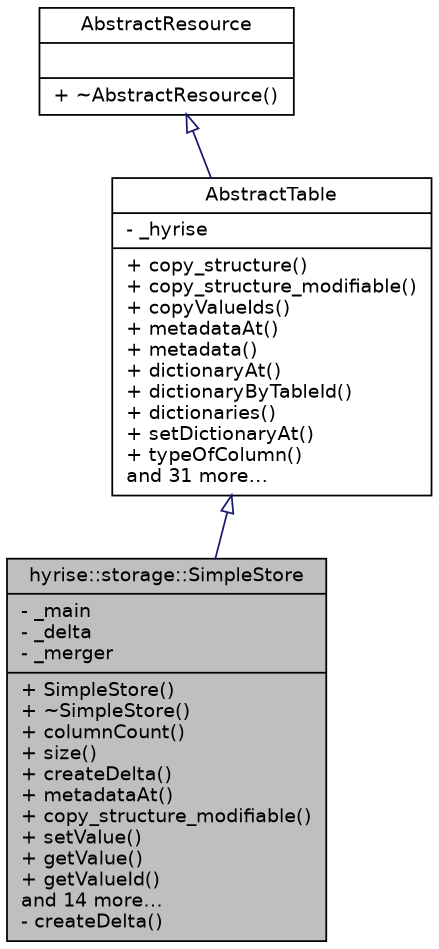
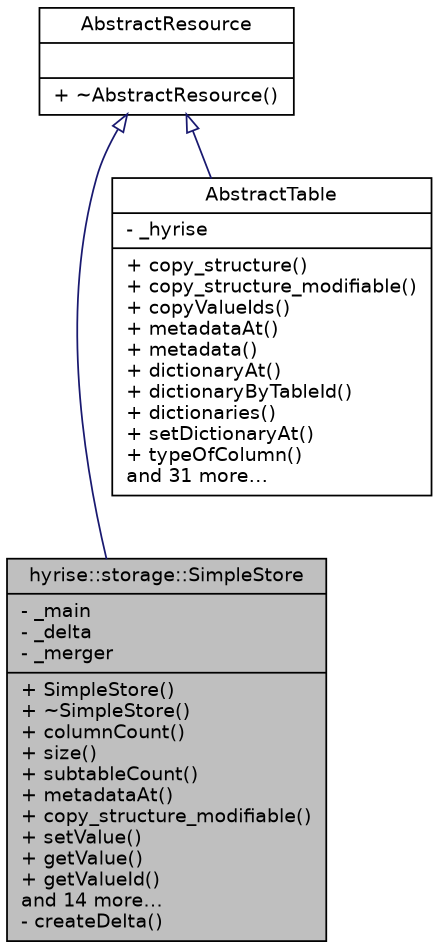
(221, 536) -> (78, 342)
(97, 774) -> (111, 774)
